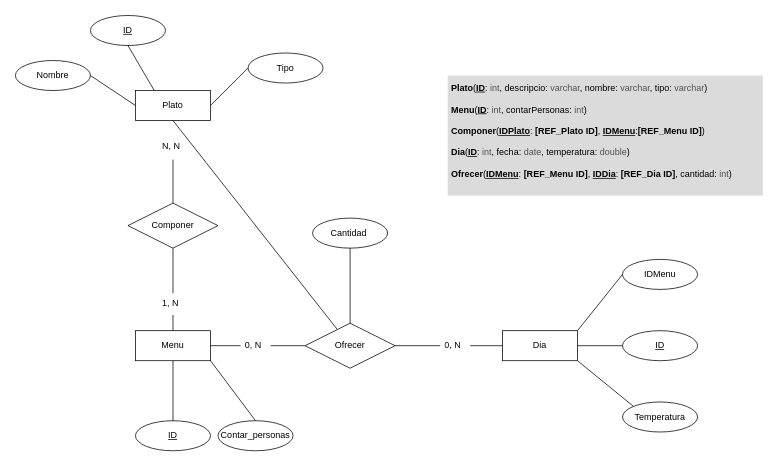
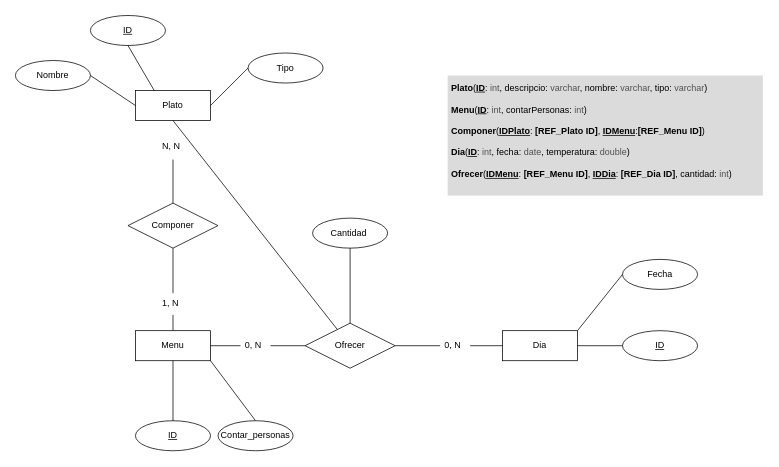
(660, 274) -> (660, 274)
(605, 383) -> none
(660, 417) -> none
